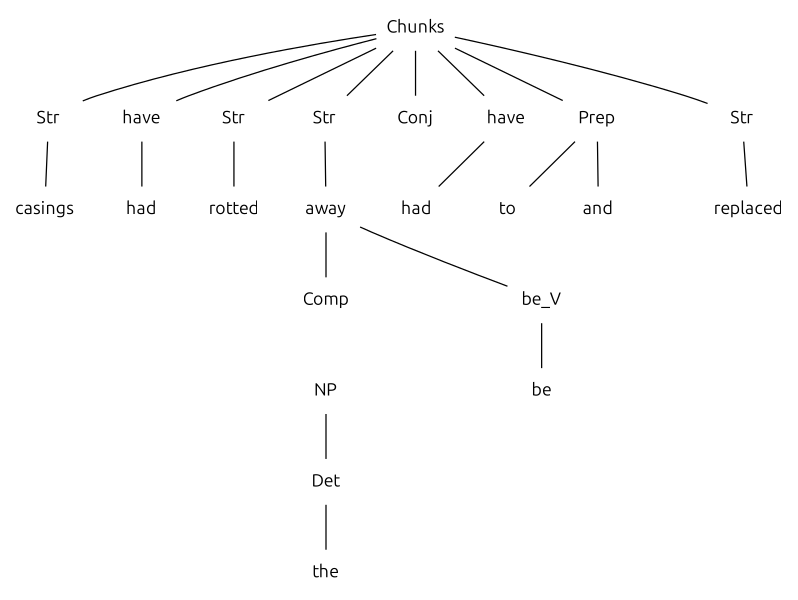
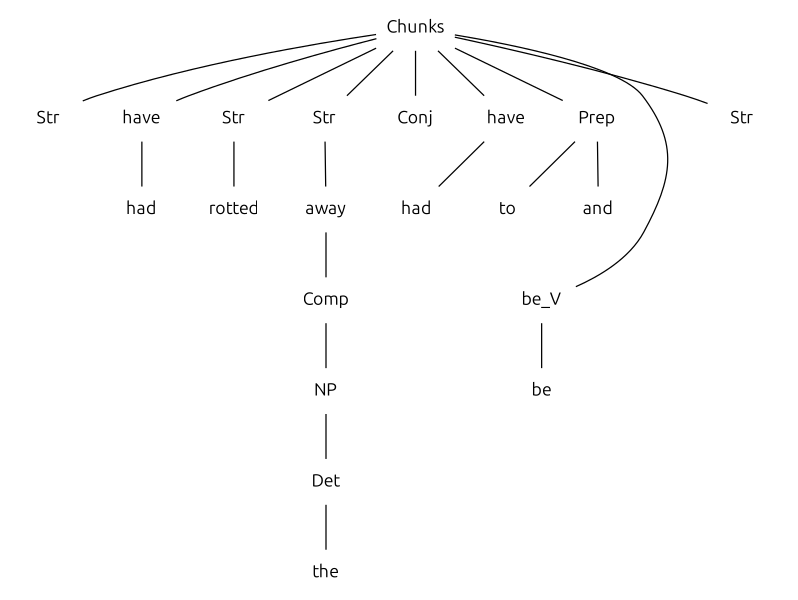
(45, 209) -> none
(748, 209) -> none
(433, 258) -> (652, 111)
none -> (326, 346)
